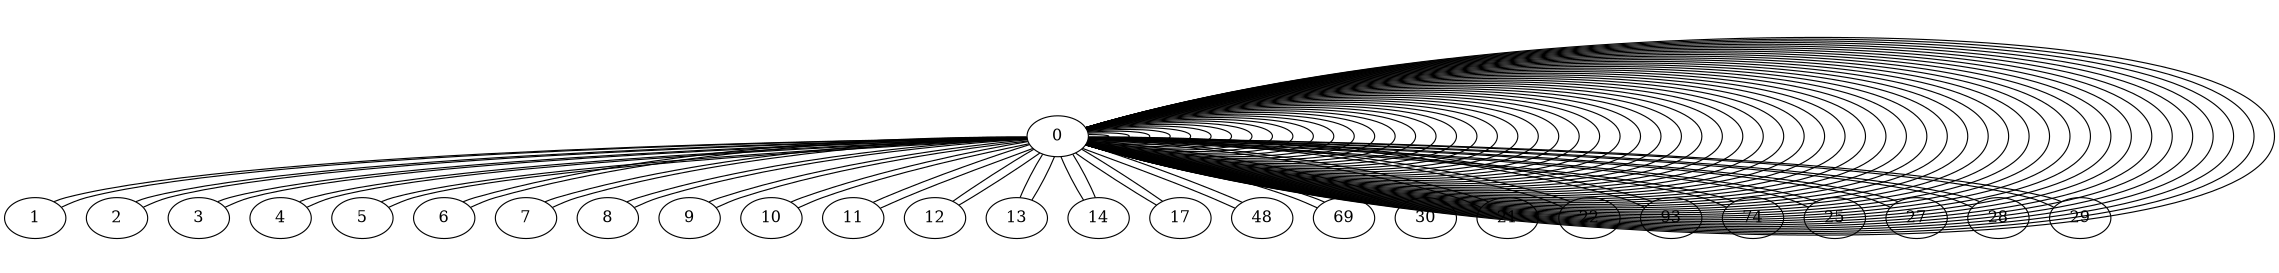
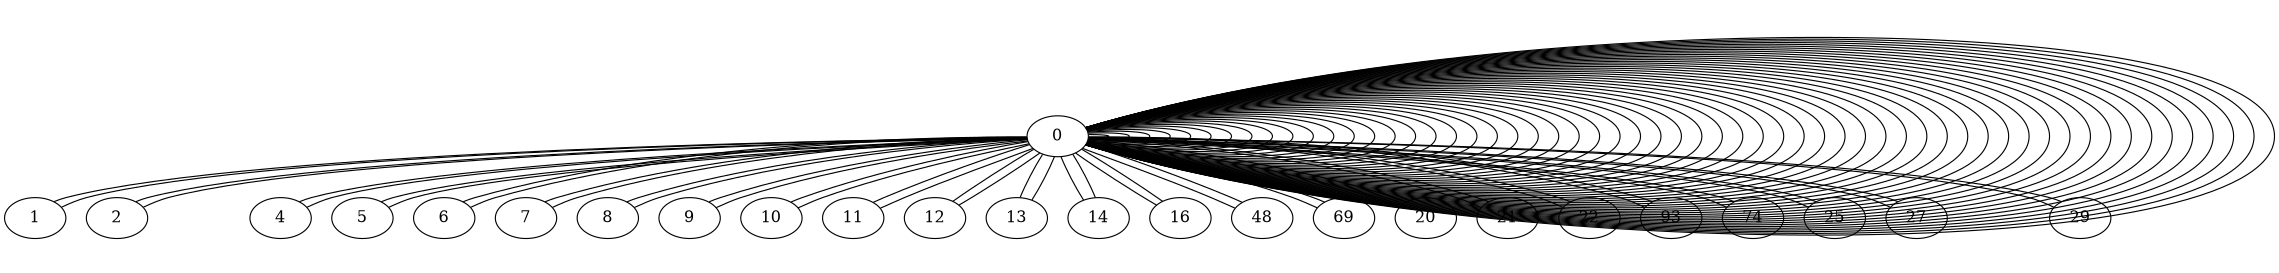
(199, 218) -> none
(1180, 218) -> (1180, 218)
(1426, 218) -> (1426, 218)
(1998, 218) -> none
